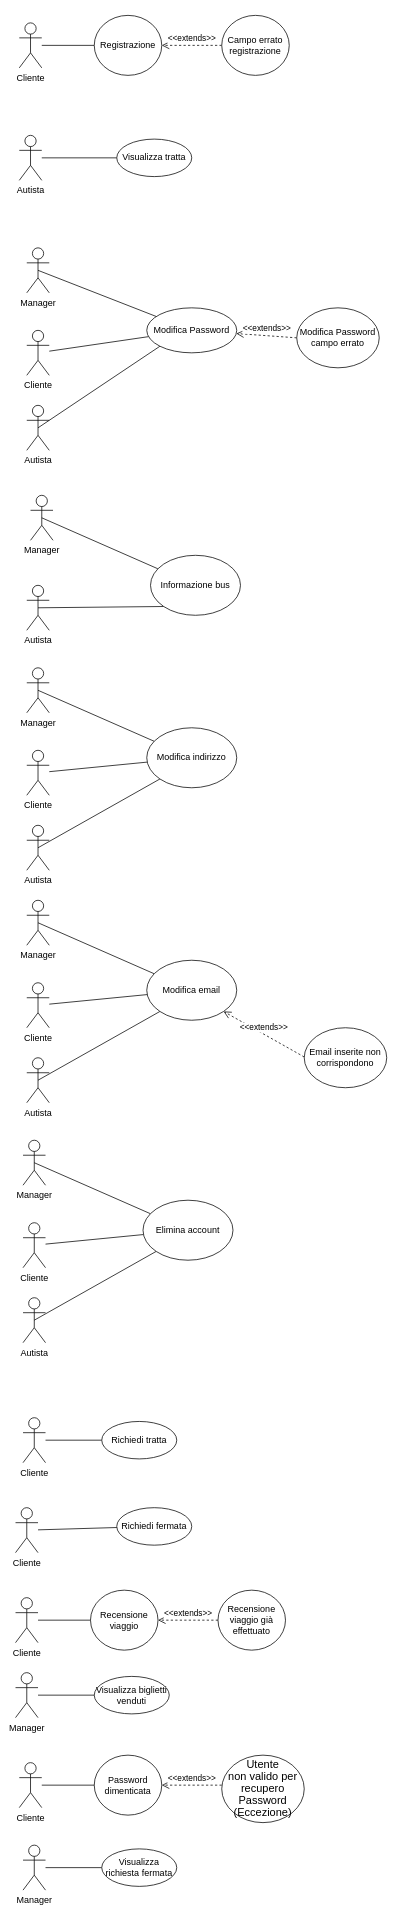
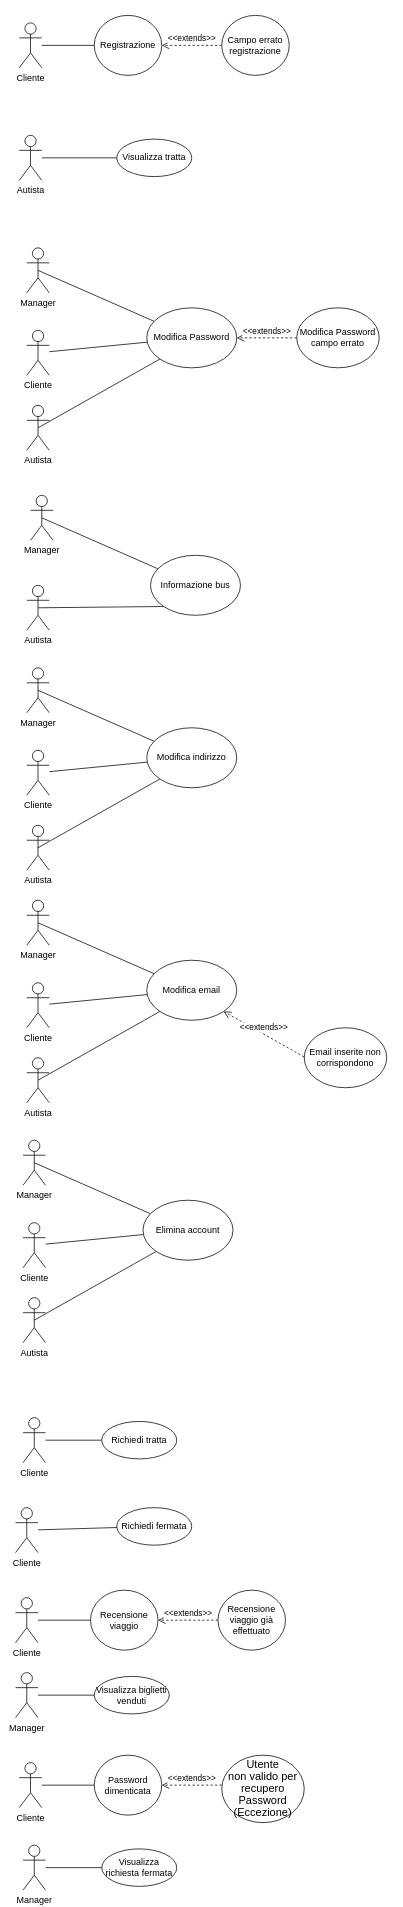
(192, 330) -> (192, 338)
